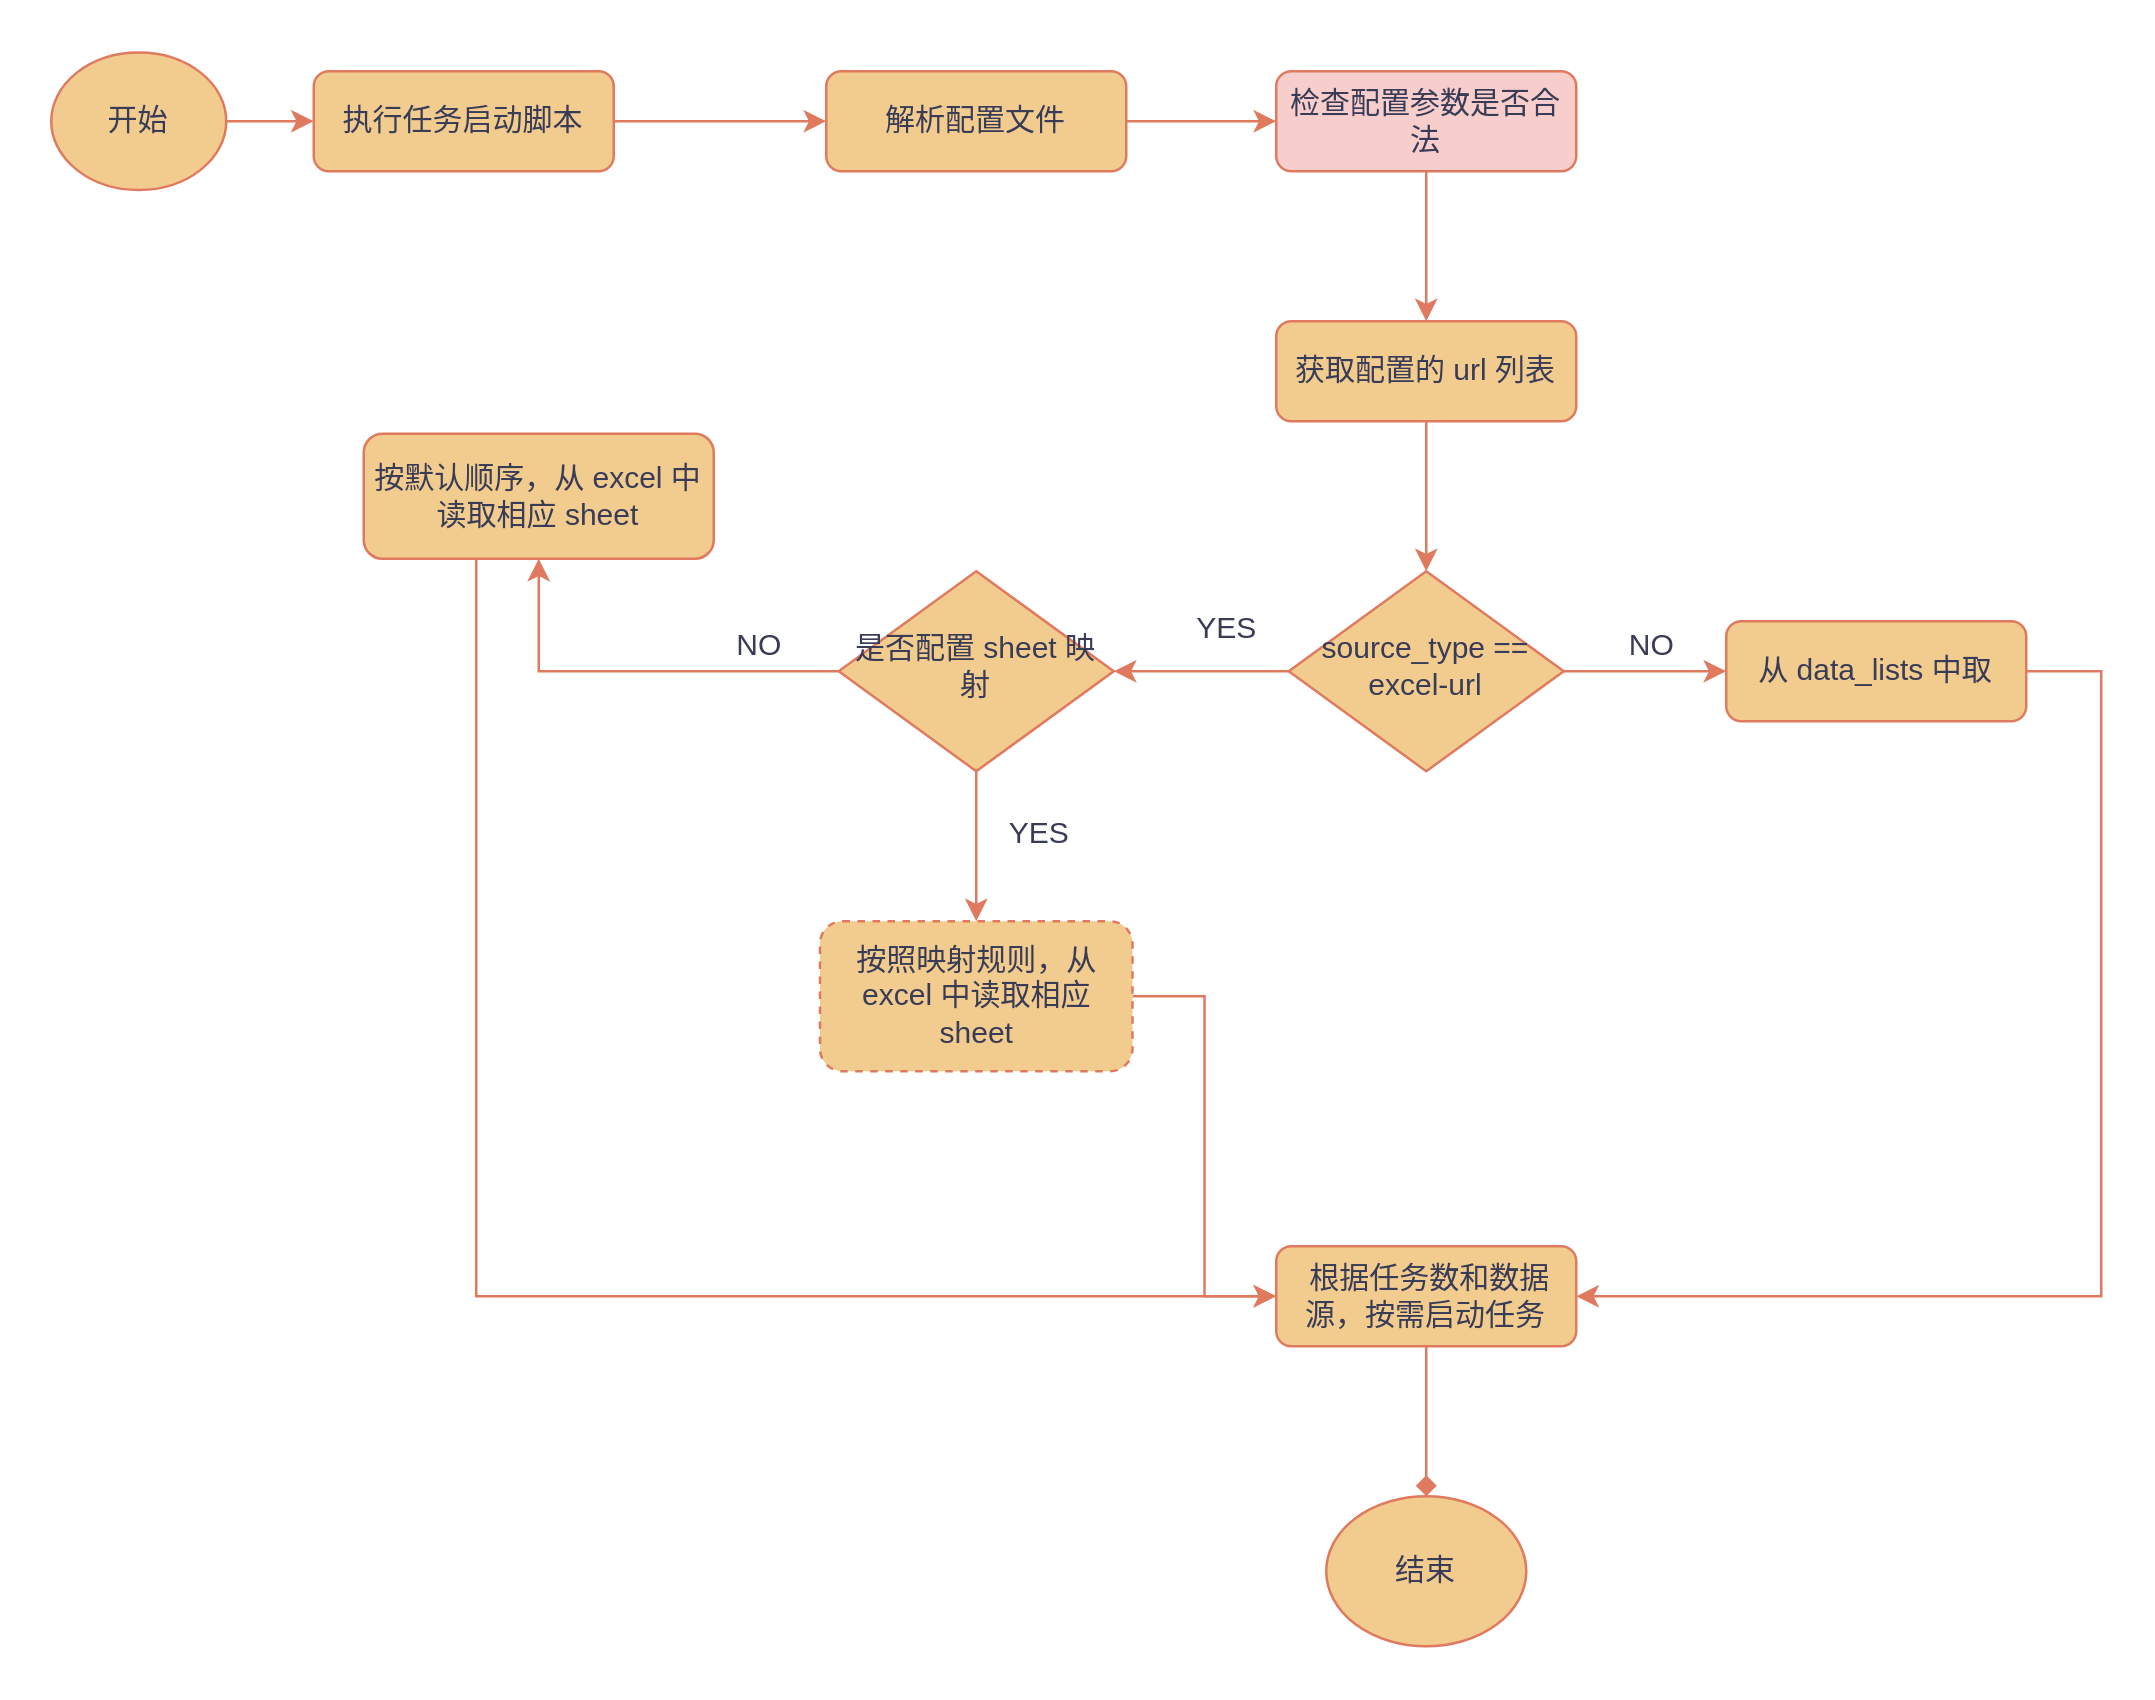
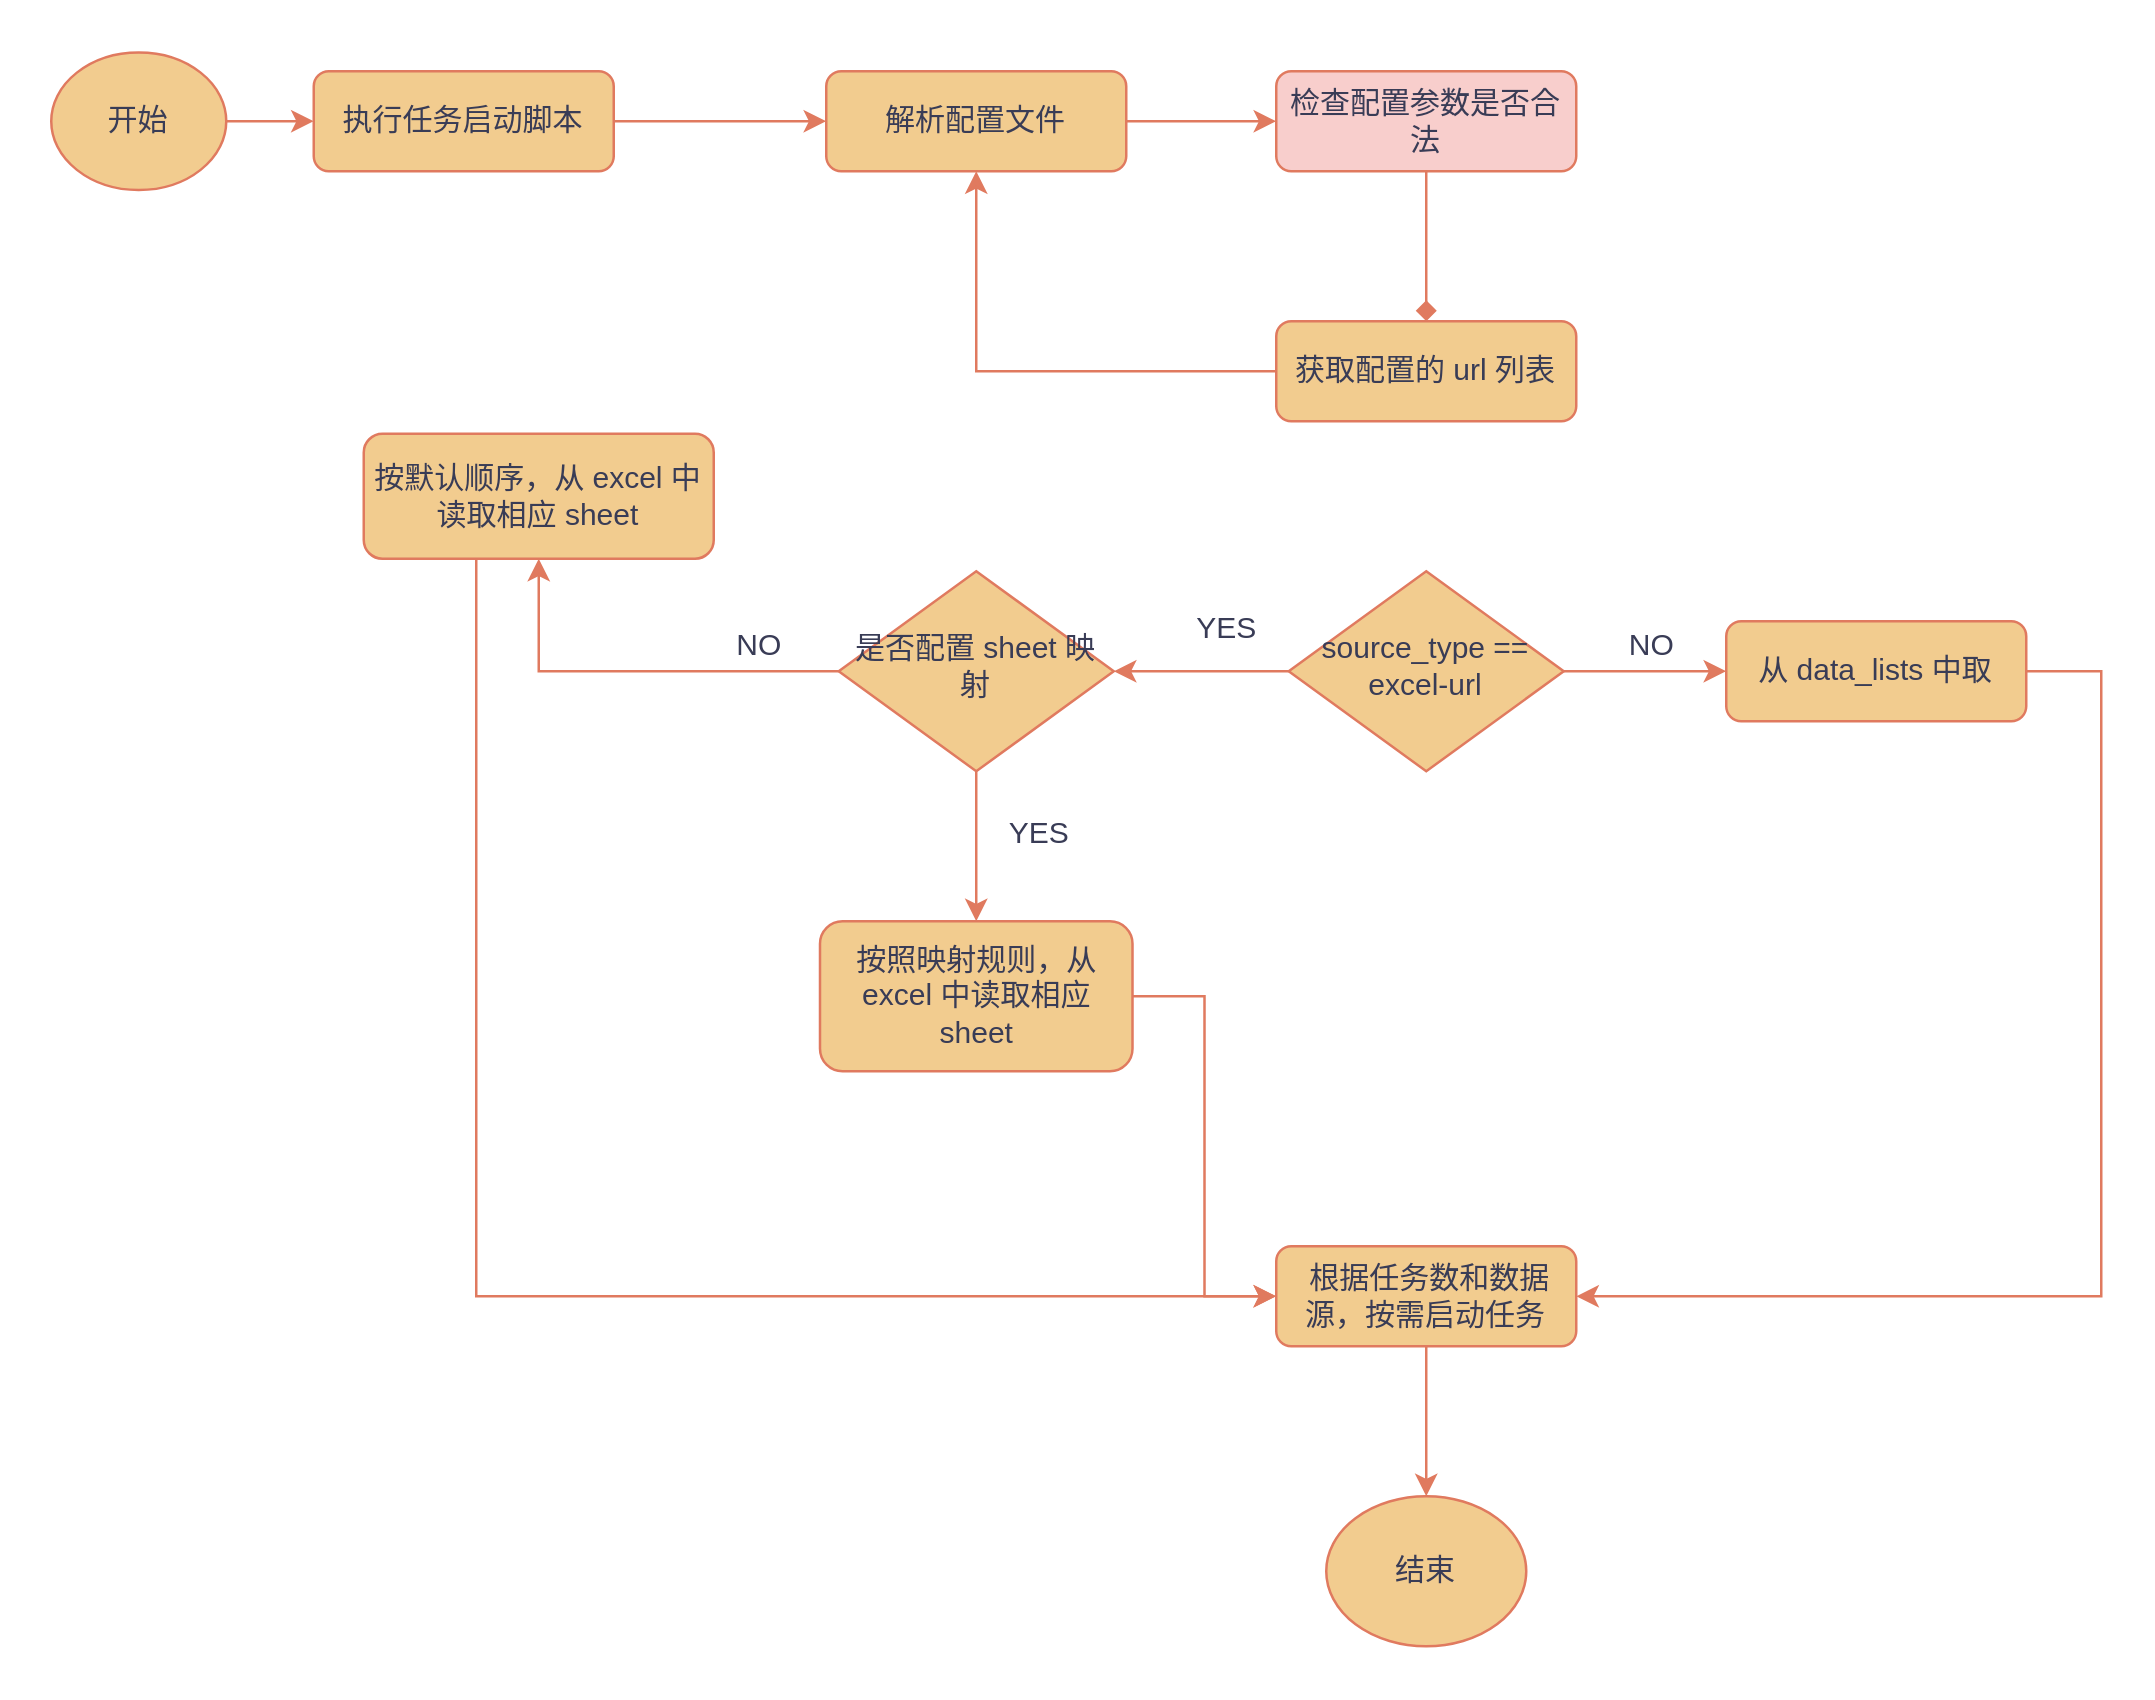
(1426, 302) -> (1426, 301)
(1426, 488) -> (1034, 371)
(976, 996) -> (976, 996)
(1426, 1476) -> (1426, 1477)
